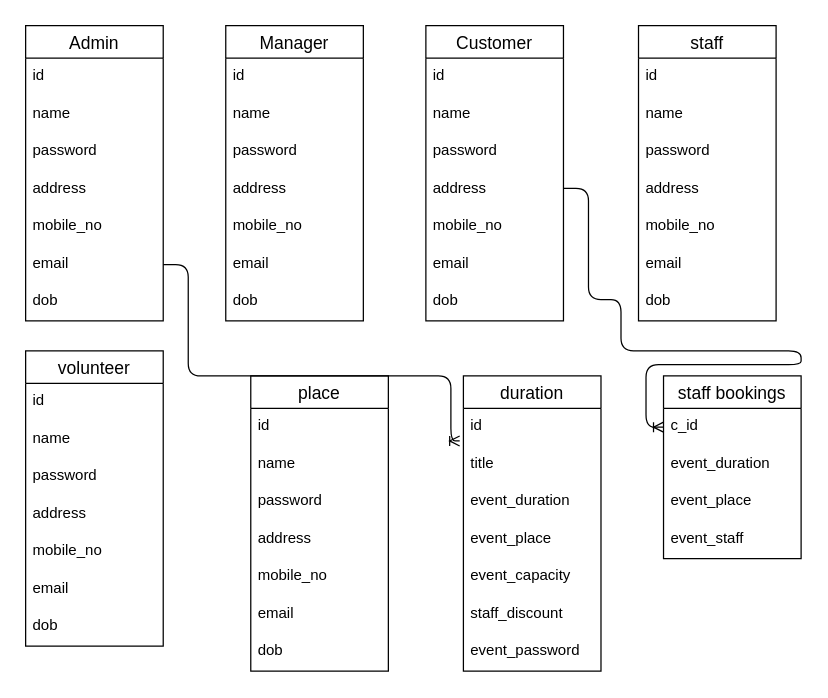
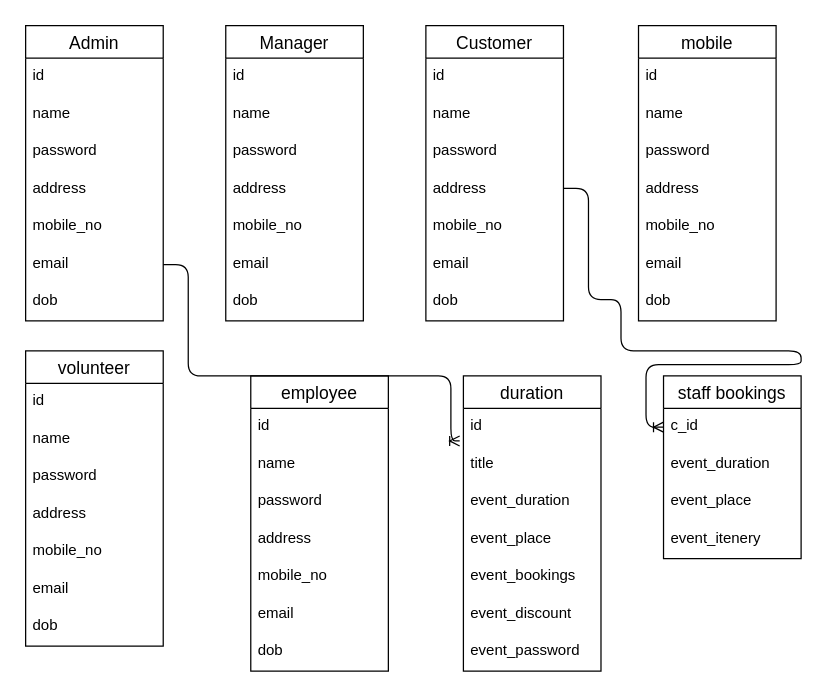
(706, 43) -> (706, 43)
(319, 393) -> (319, 393)
(716, 538) -> (723, 538)
(527, 575) -> (527, 575)
(527, 613) -> (527, 613)
